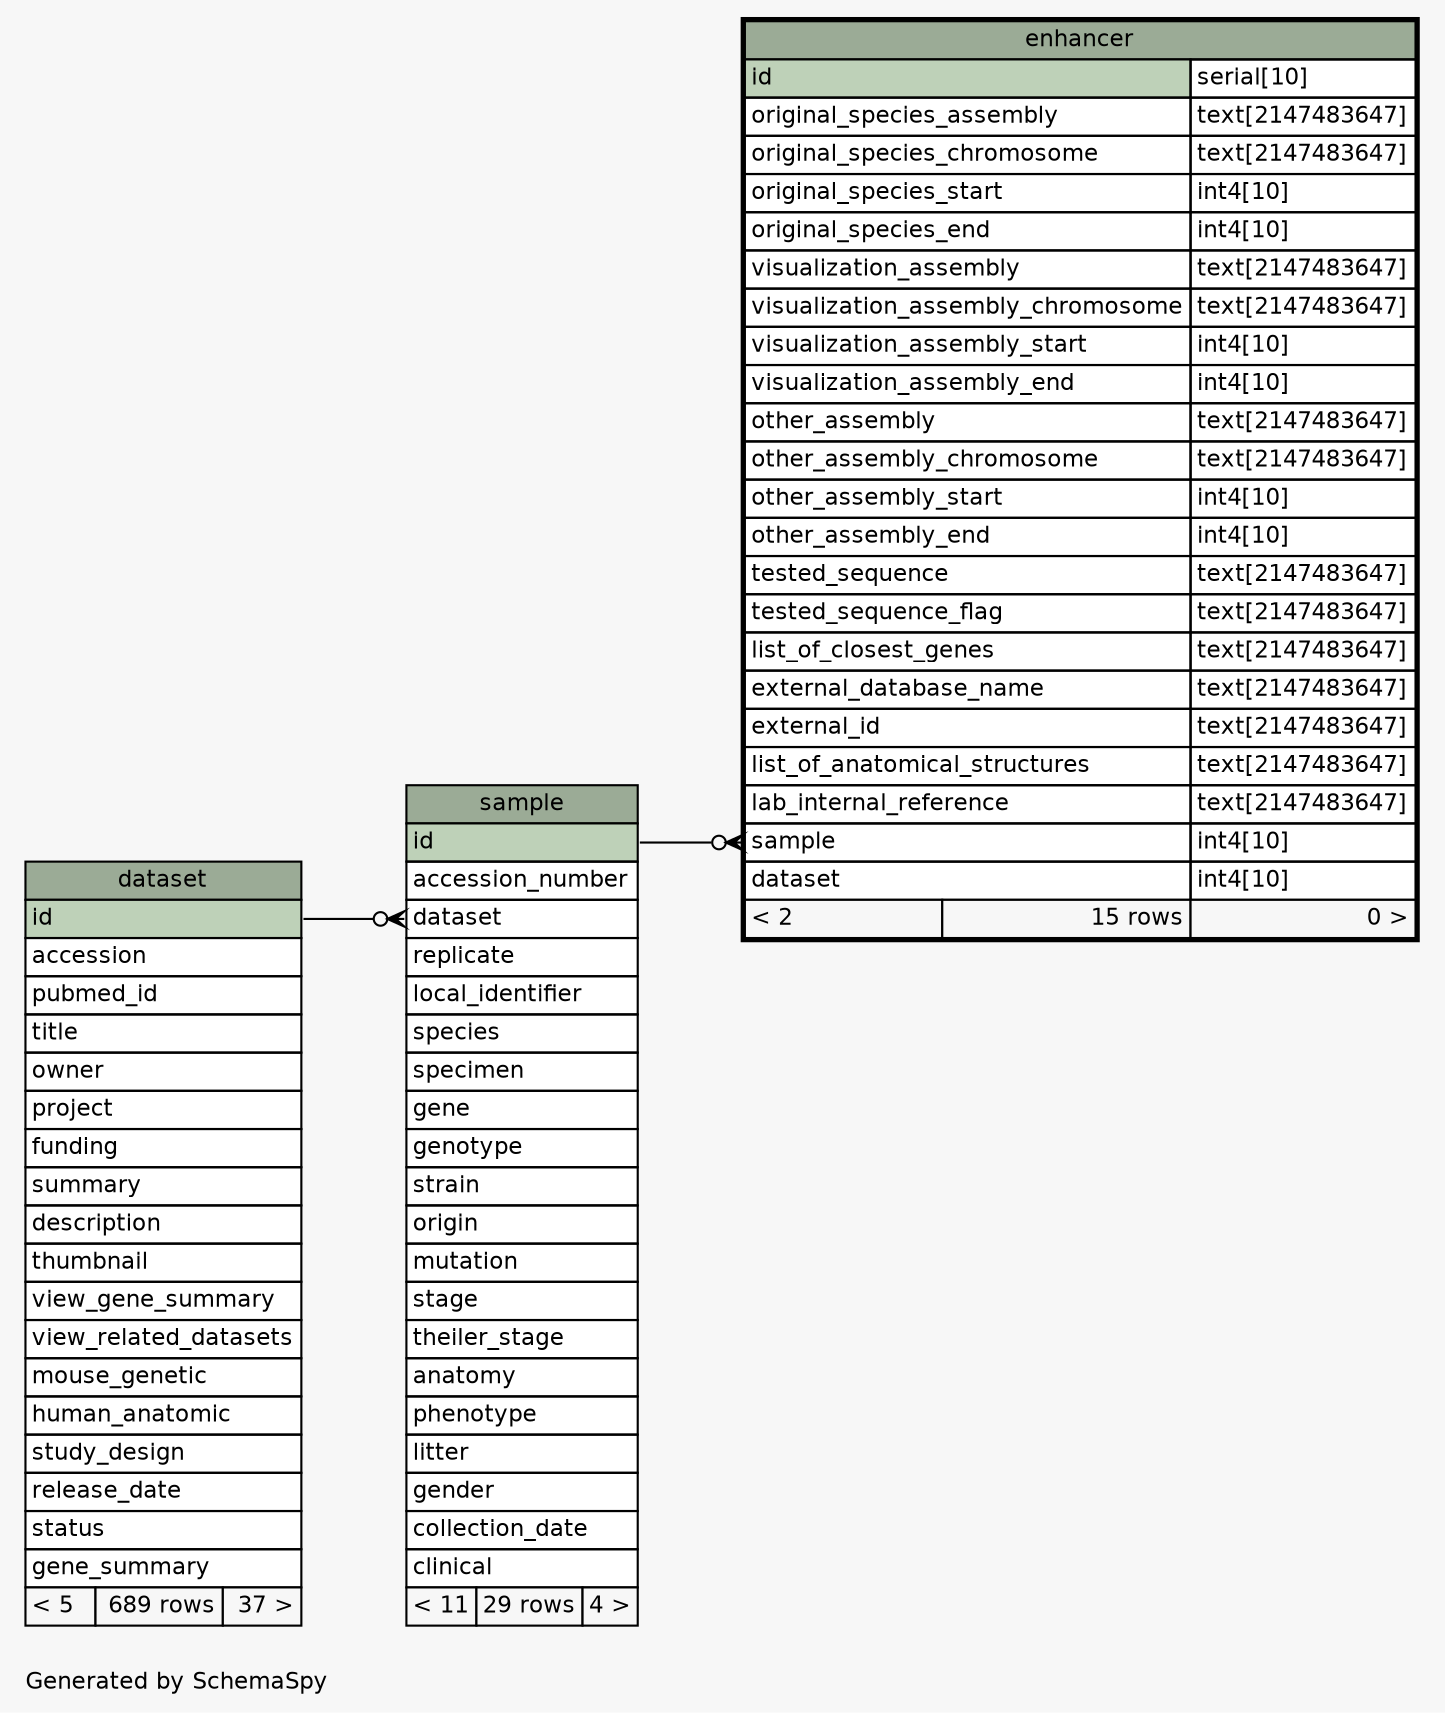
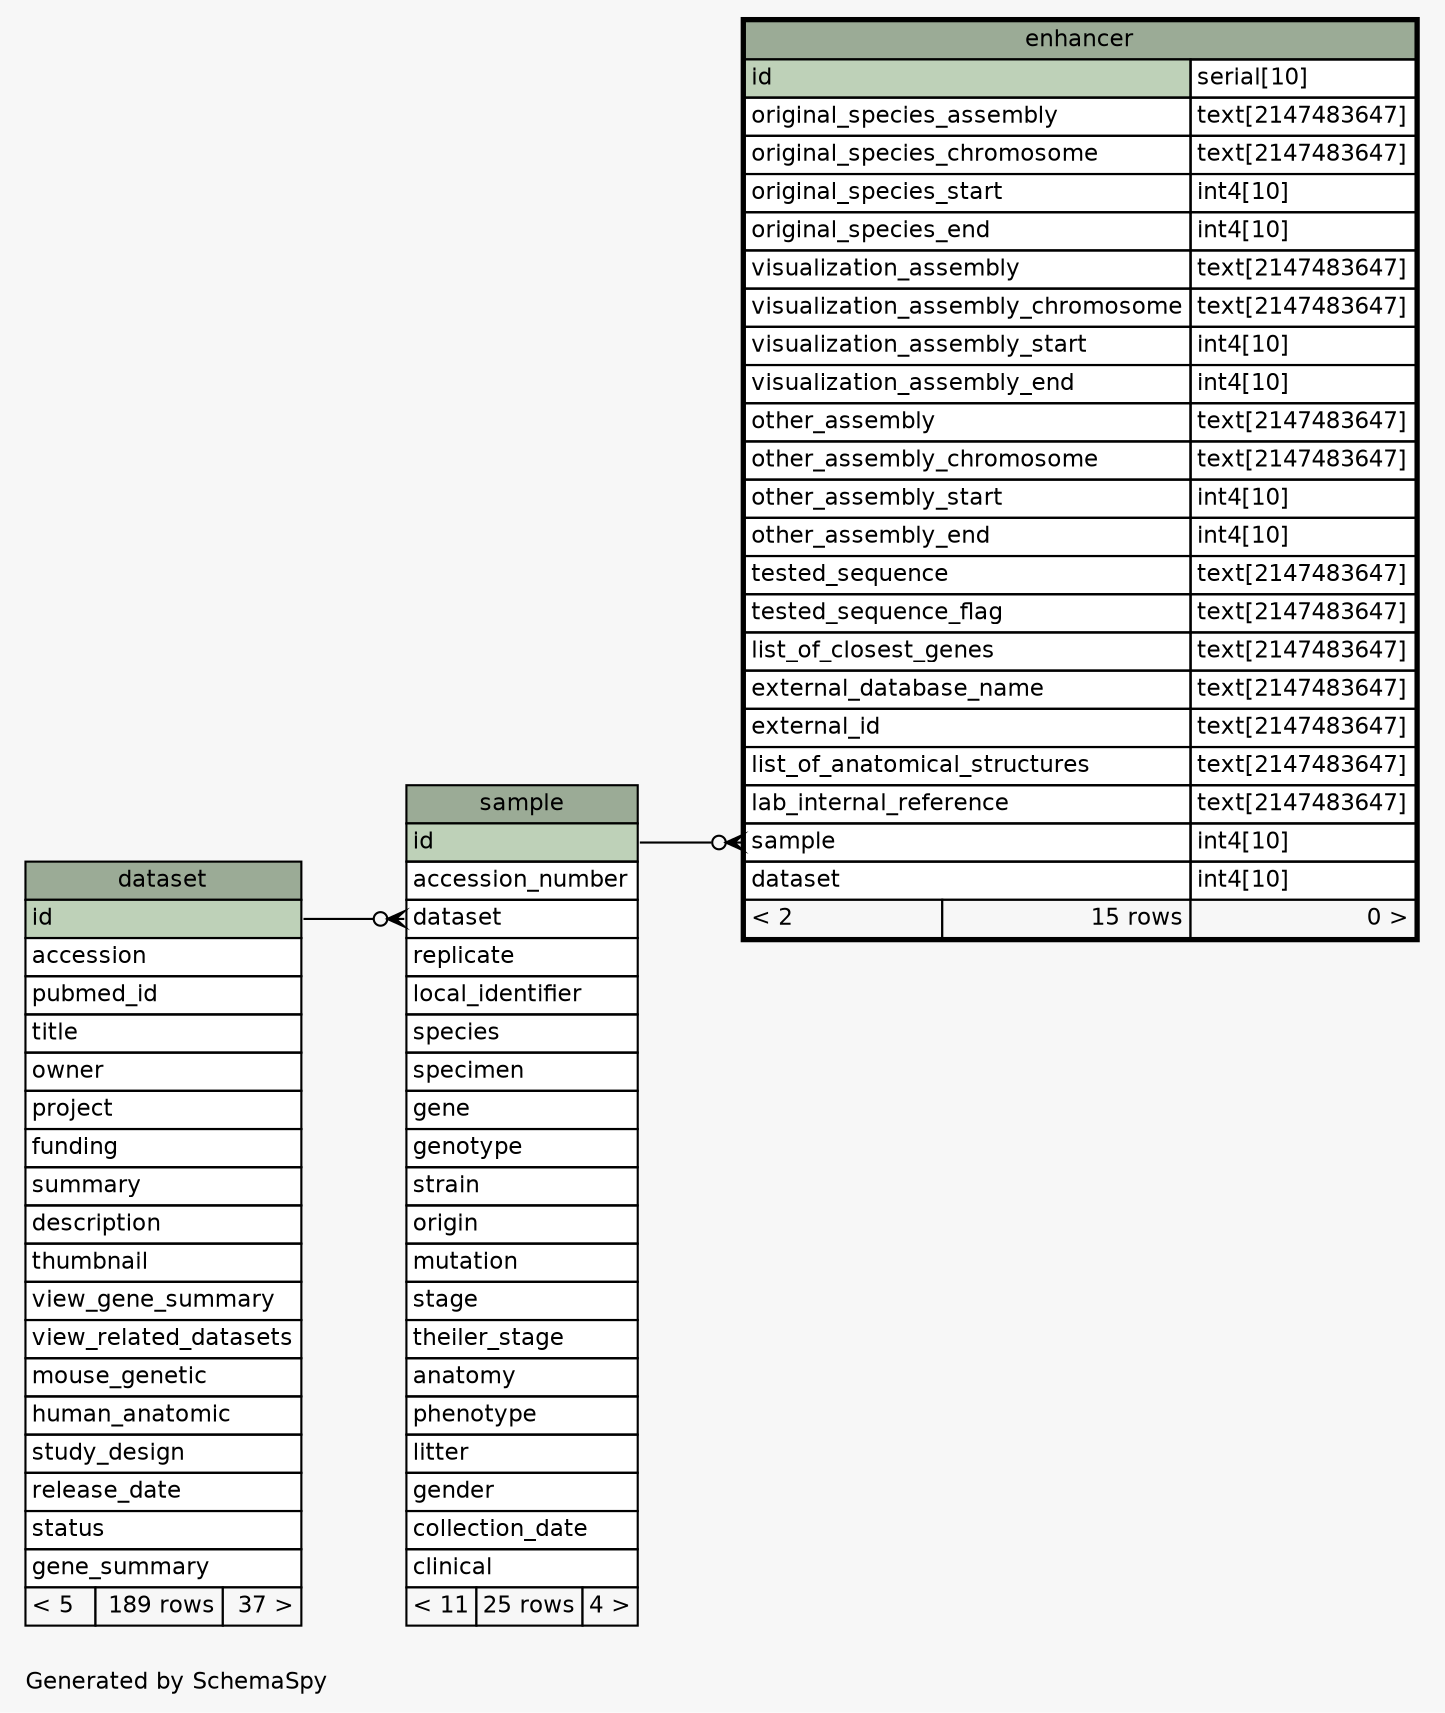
(162, 1605) -> (162, 1605)
(529, 1605) -> (529, 1605)
